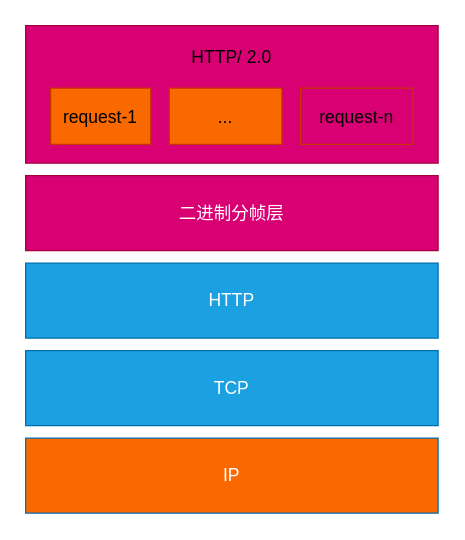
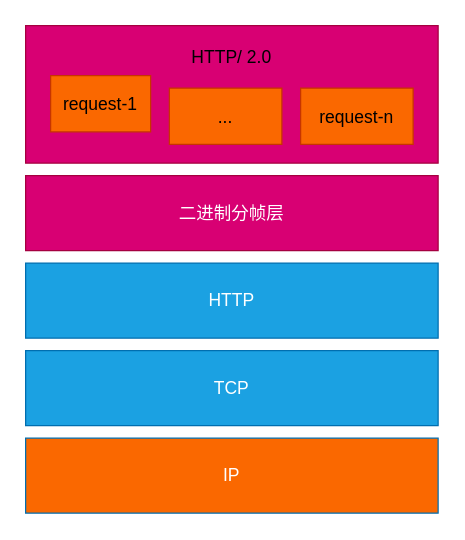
(101, 116) -> (101, 104)
(357, 116) -> (357, 116)
